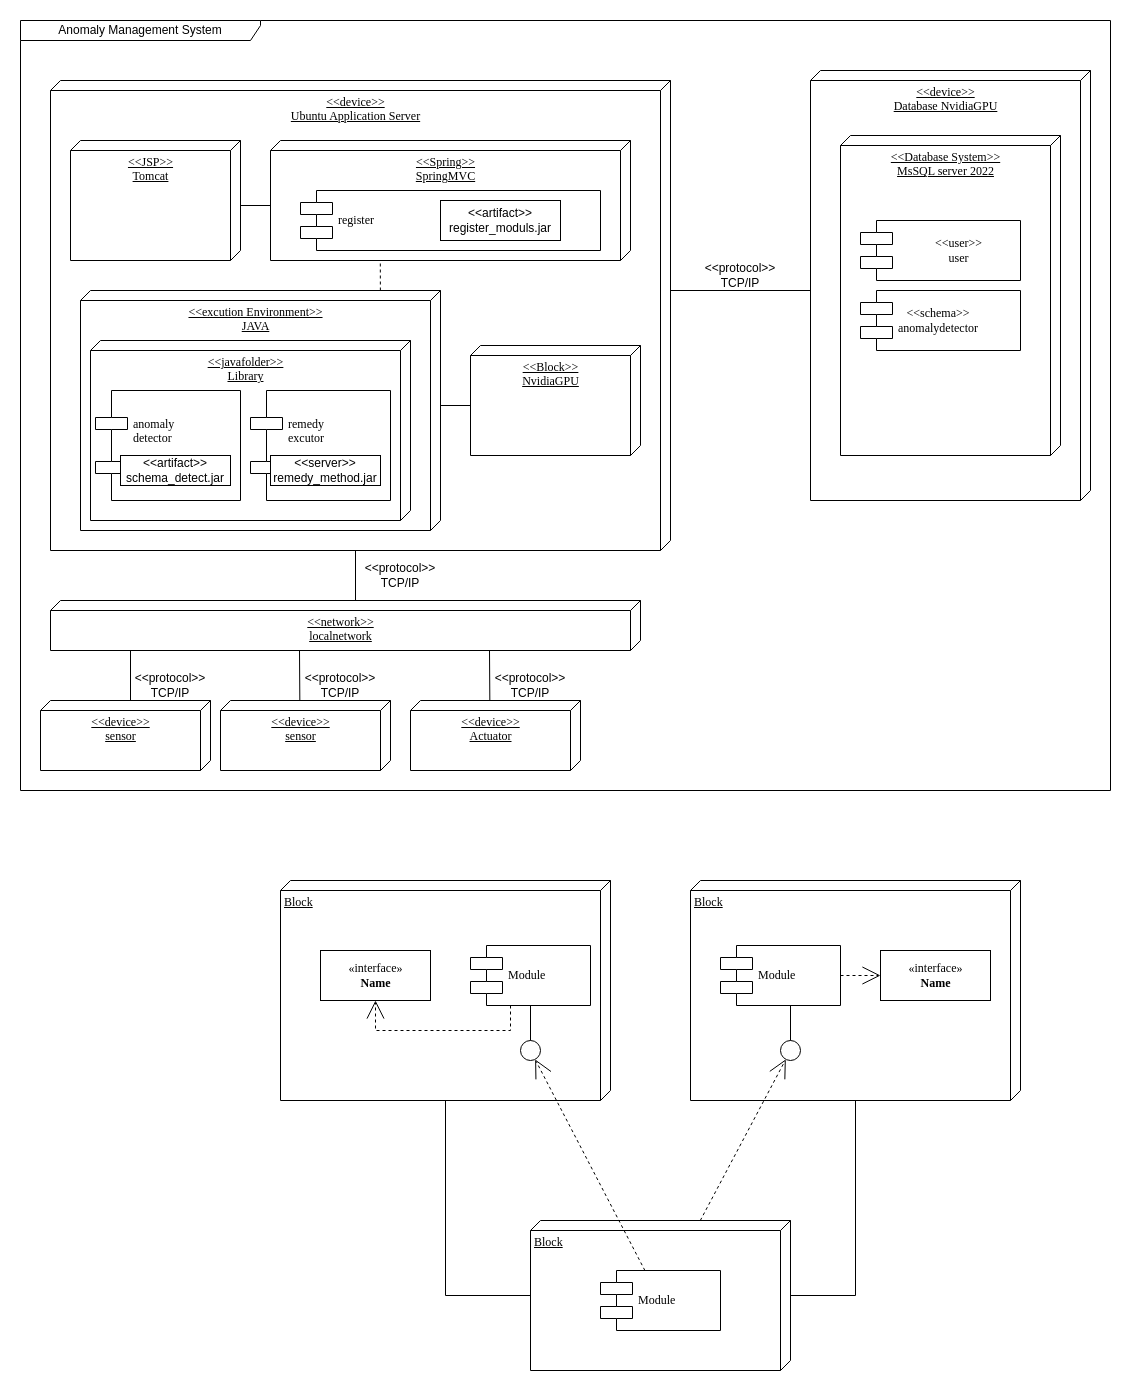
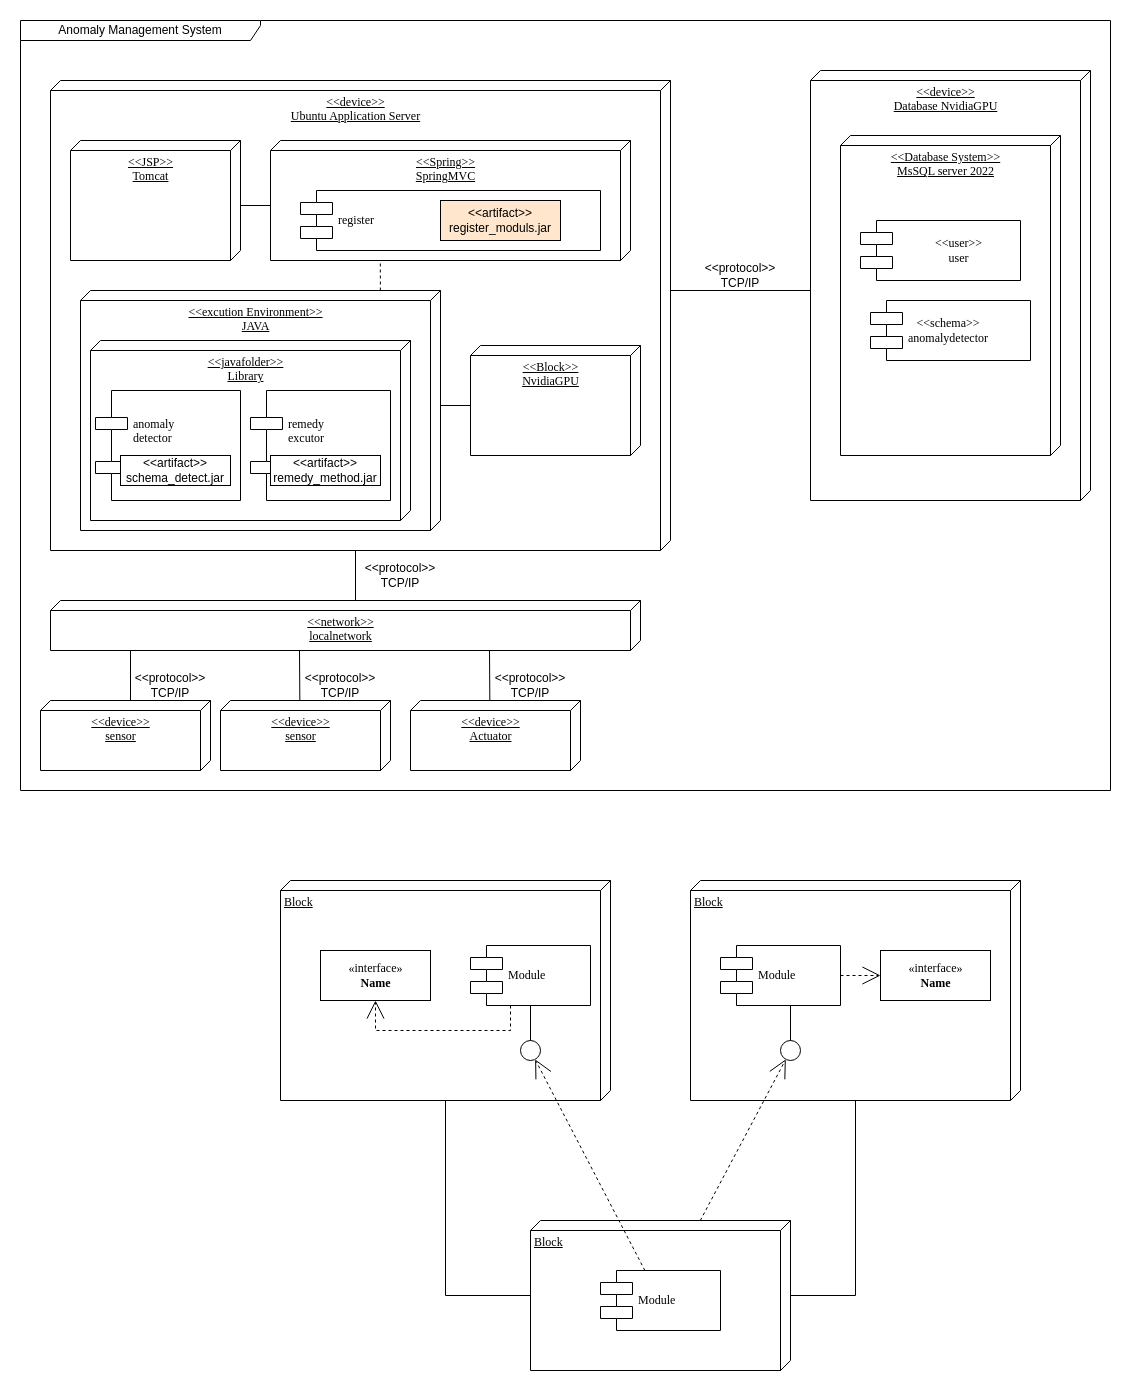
(501, 221) -> (501, 221)
(941, 321) -> (951, 331)
(326, 471) -> (326, 471)
